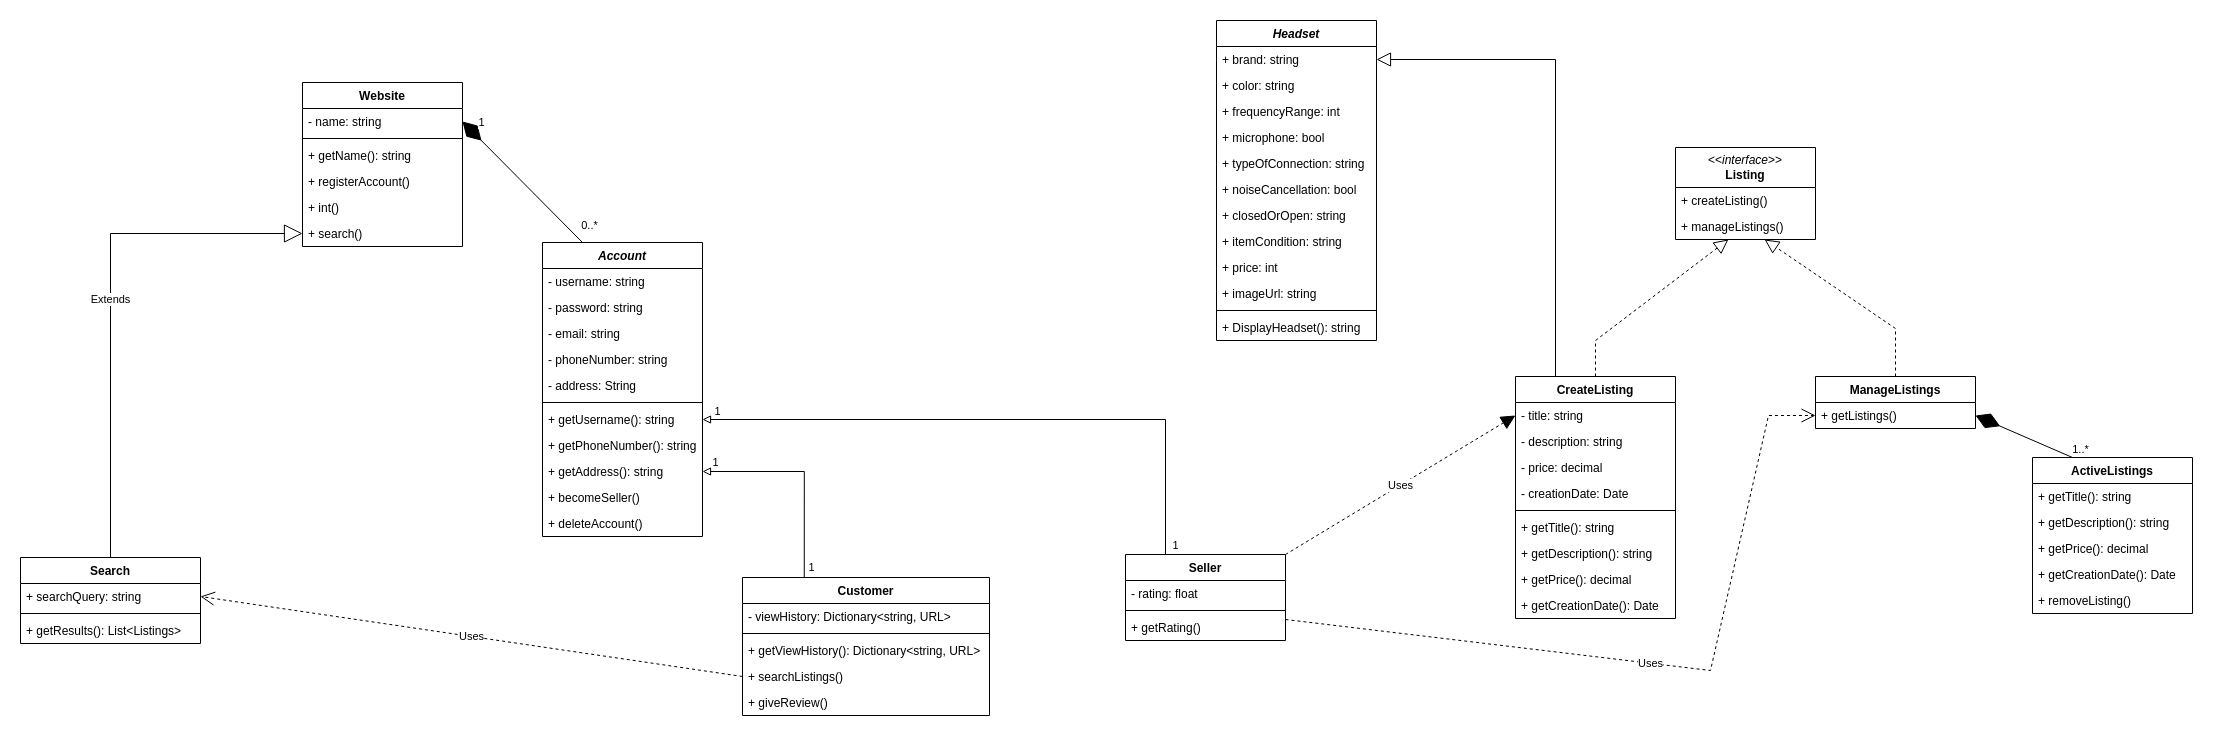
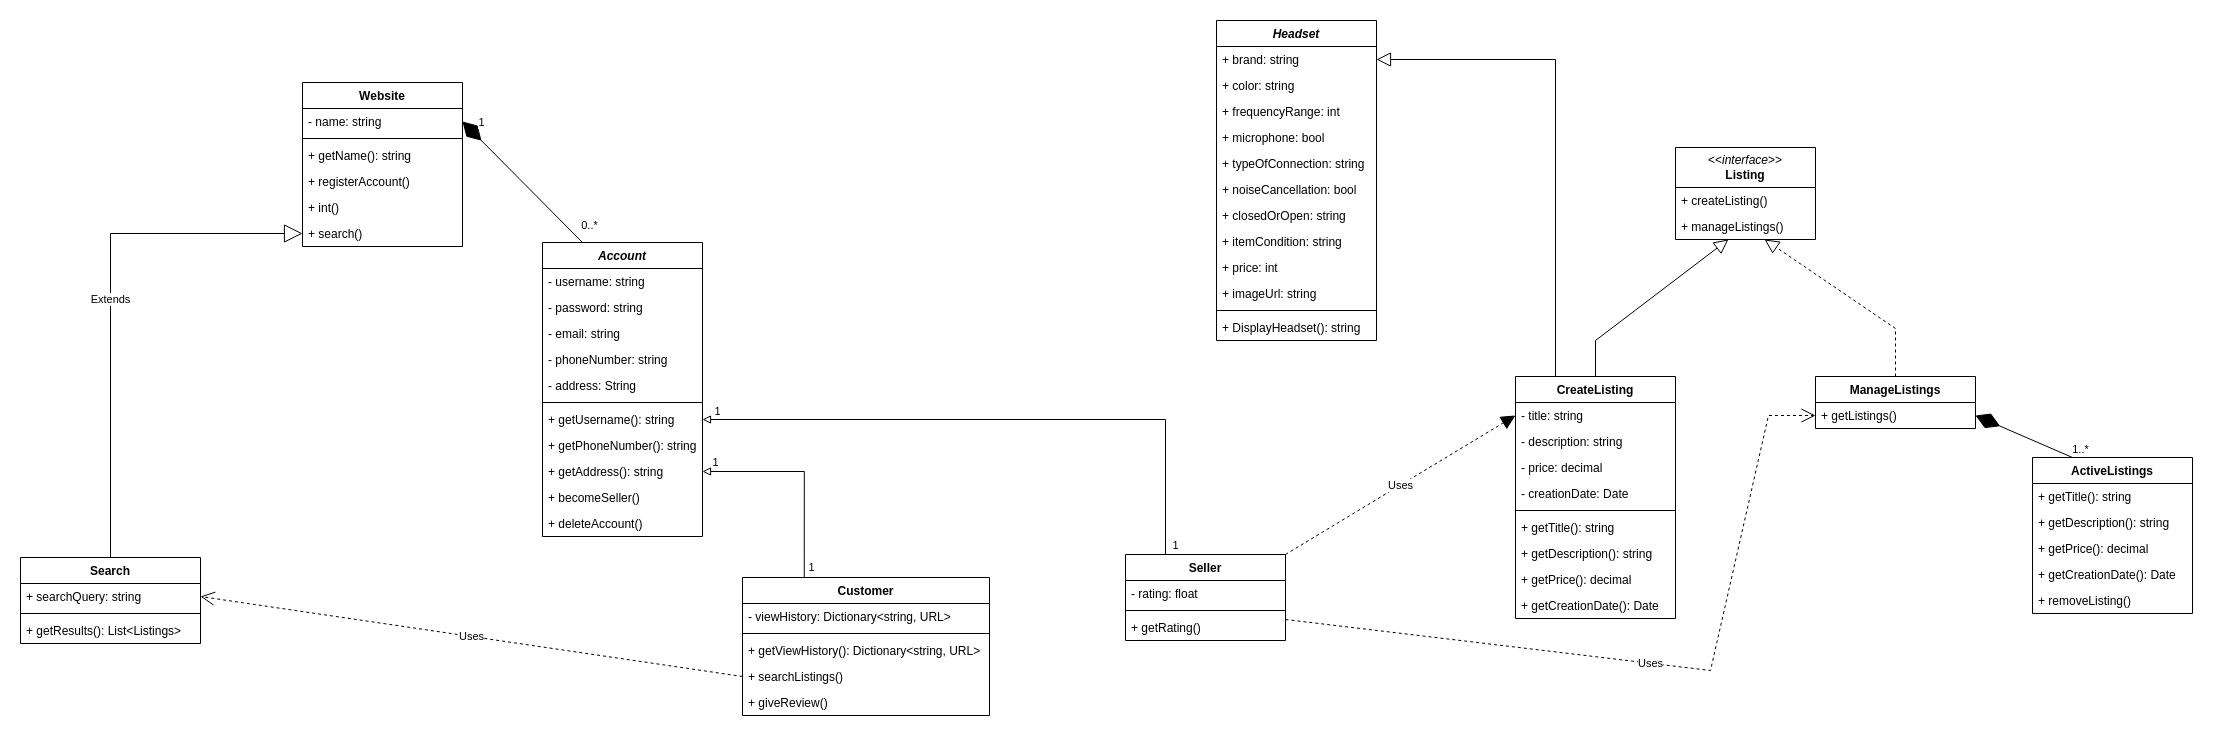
(1641, 306) -> (1641, 306)
